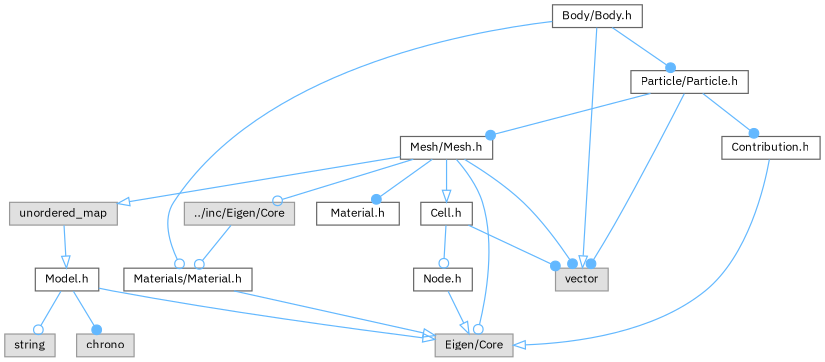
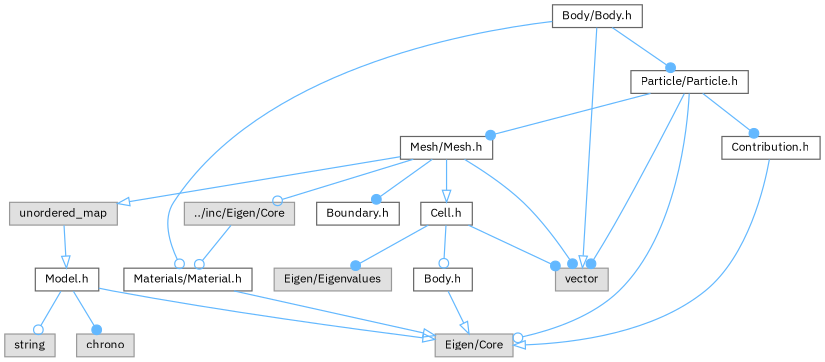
(358, 214) -> (358, 214)
(489, 243) -> (650, 248)
none -> (333, 280)
(443, 280) -> (443, 280)
